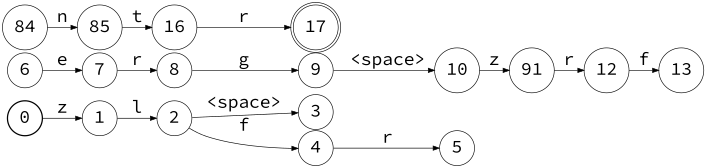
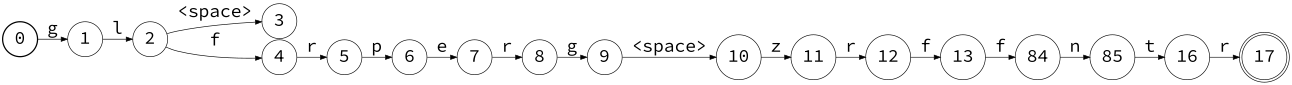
none -> (374, 57)
none -> (997, 57)
(532, 70) -> (813, 57)
(62, 108) -> (53, 29)
